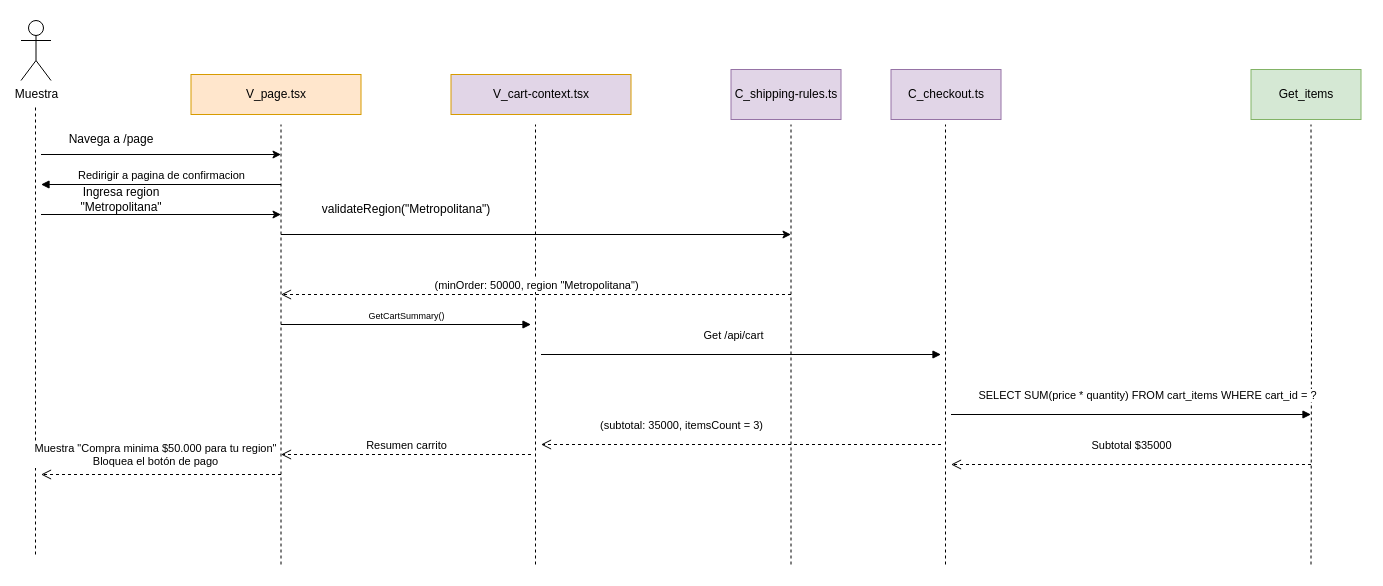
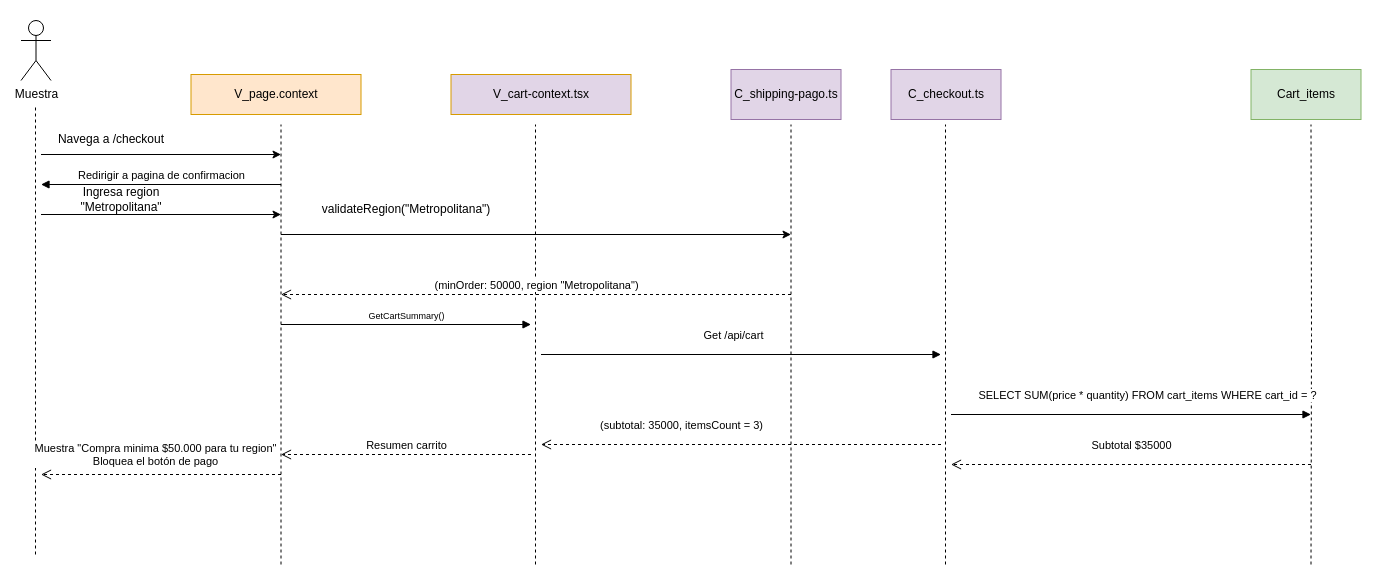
(277, 95) -> (277, 95)
(787, 95) -> (787, 95)
(1307, 95) -> (1307, 95)
(112, 140) -> (112, 140)
